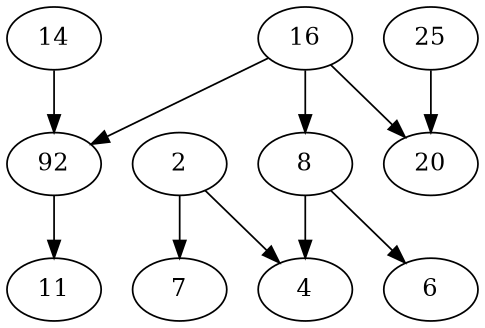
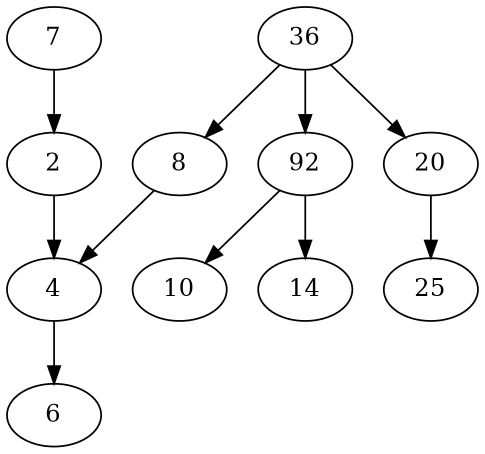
(305, 38) -> (305, 38)
(54, 93) -> (305, 218)
(431, 93) -> (431, 218)
(180, 218) -> (54, 93)
(362, 221) -> (54, 344)
(54, 290) -> (180, 290)
